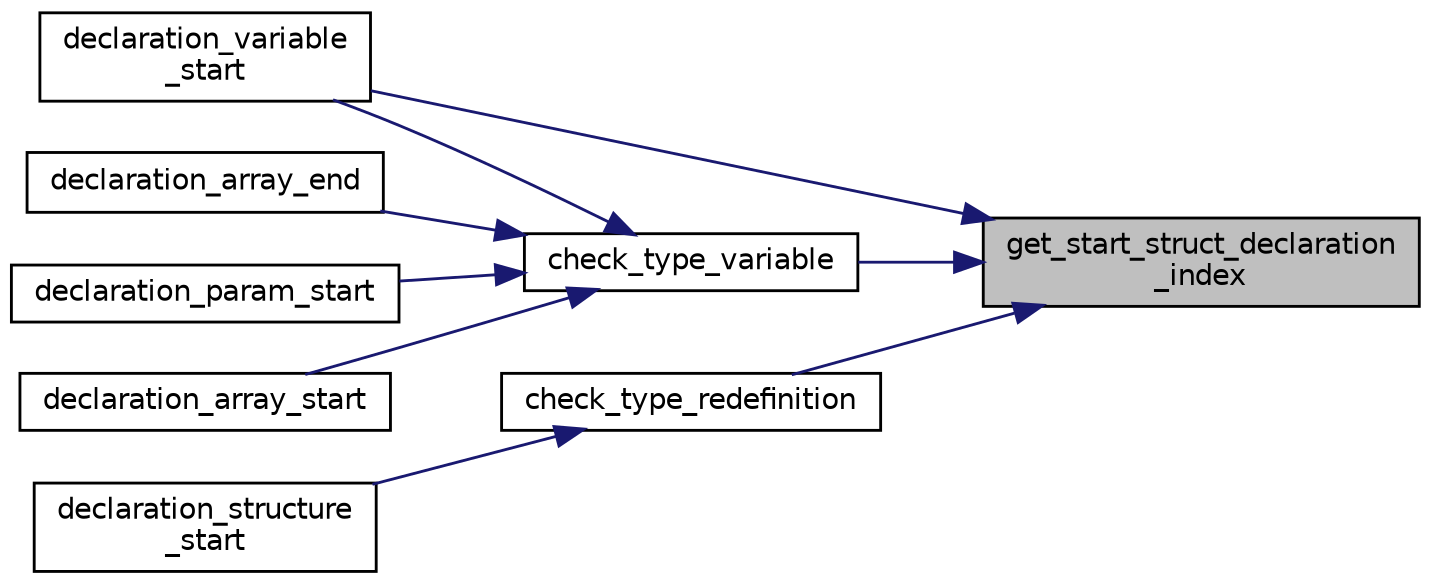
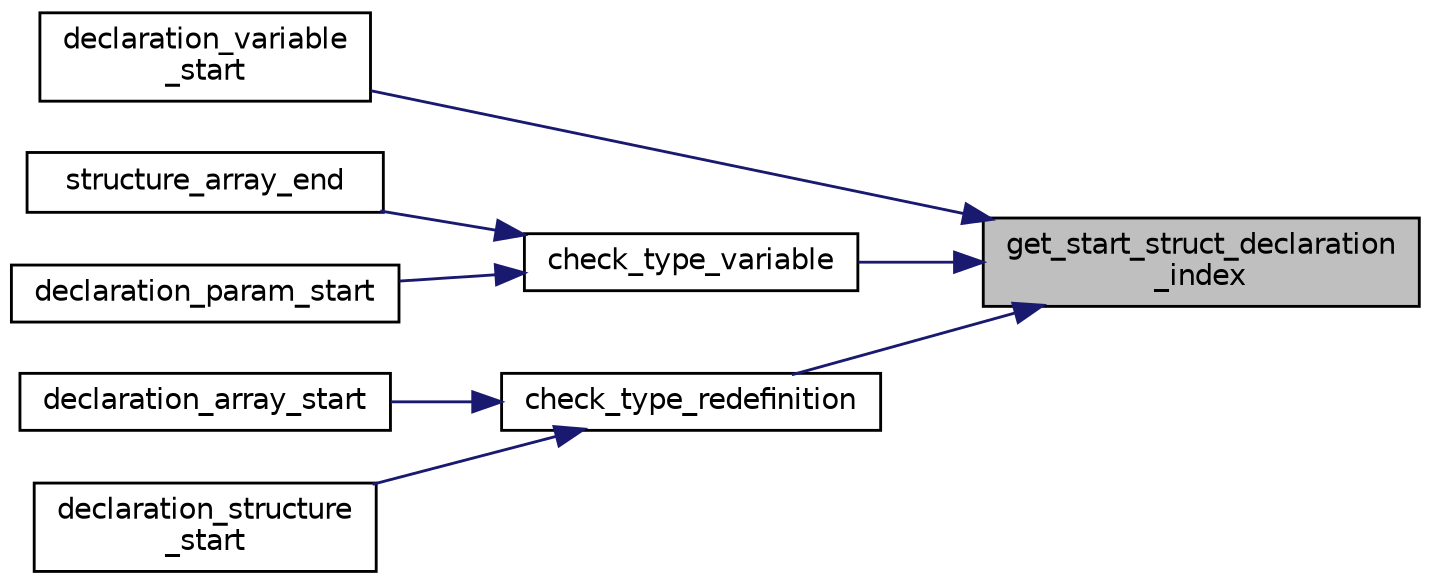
(473, 157) -> none
(205, 182) -> (205, 182)
(437, 337) -> (431, 402)
